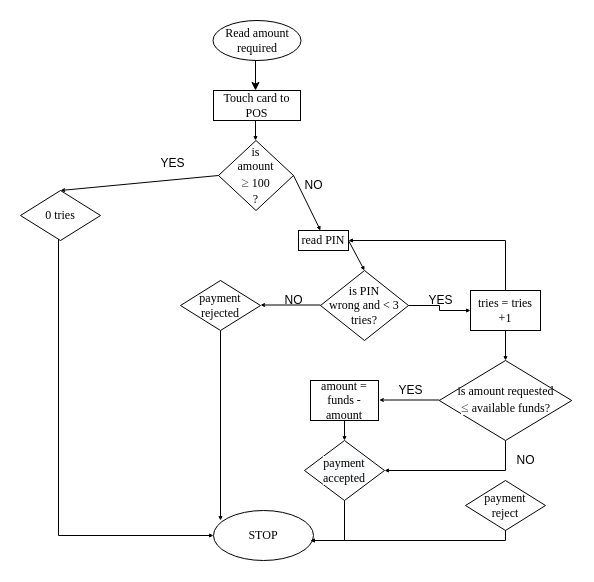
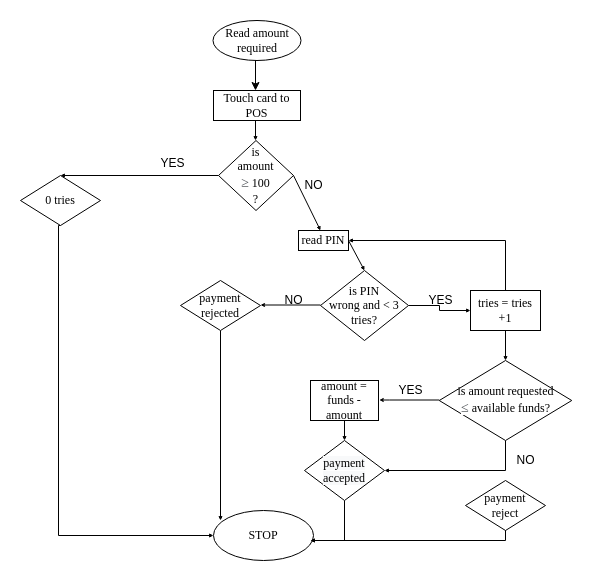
(61, 216) -> (61, 201)
